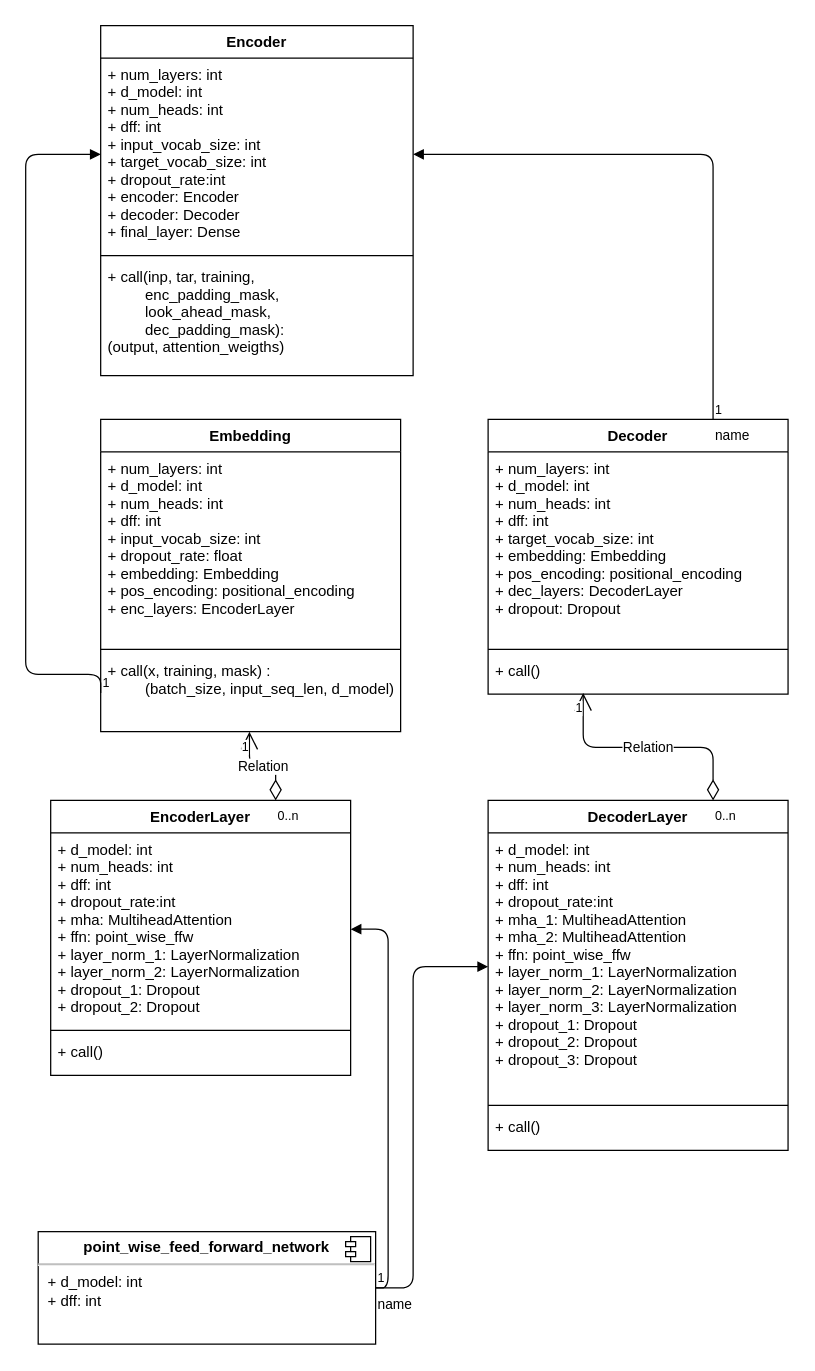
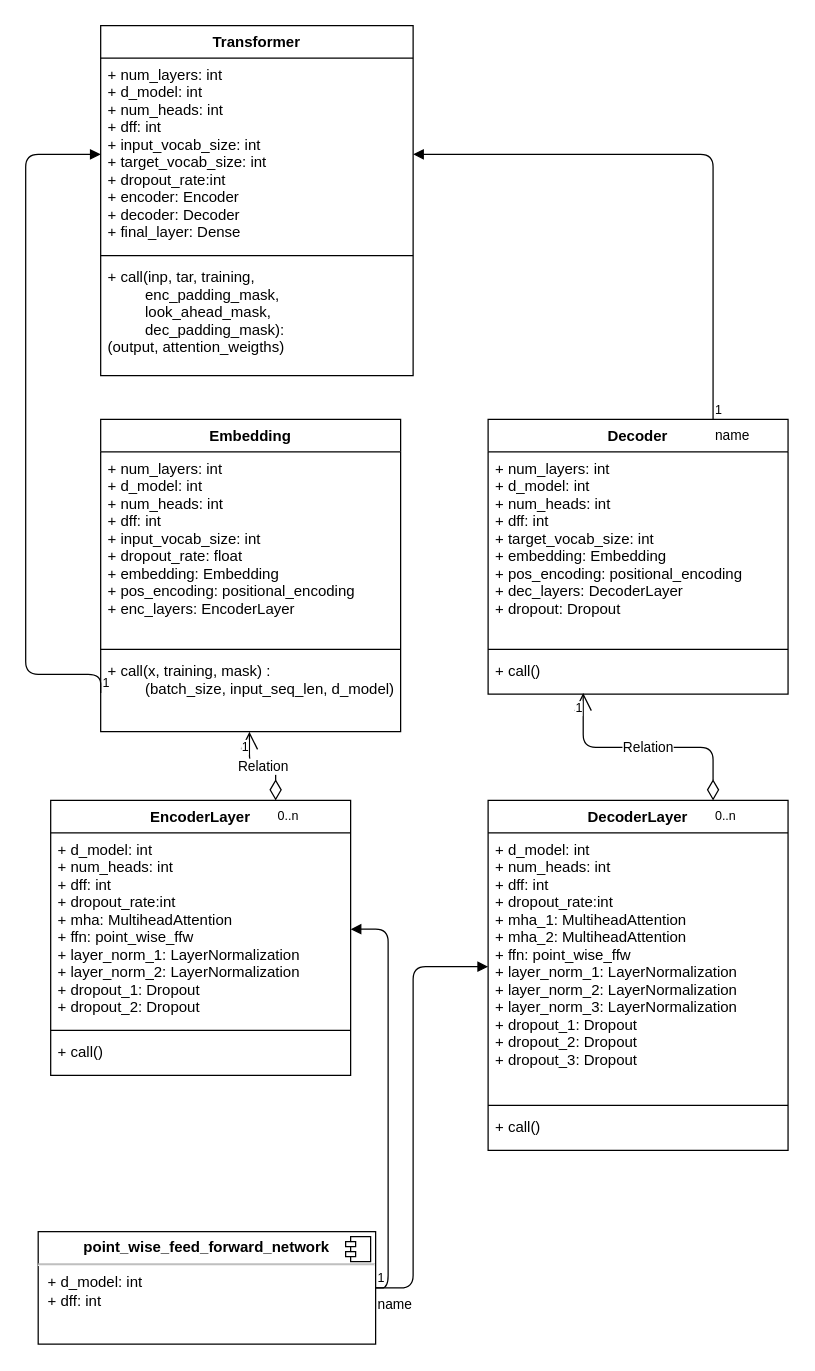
(256, 43) -> (256, 43)
